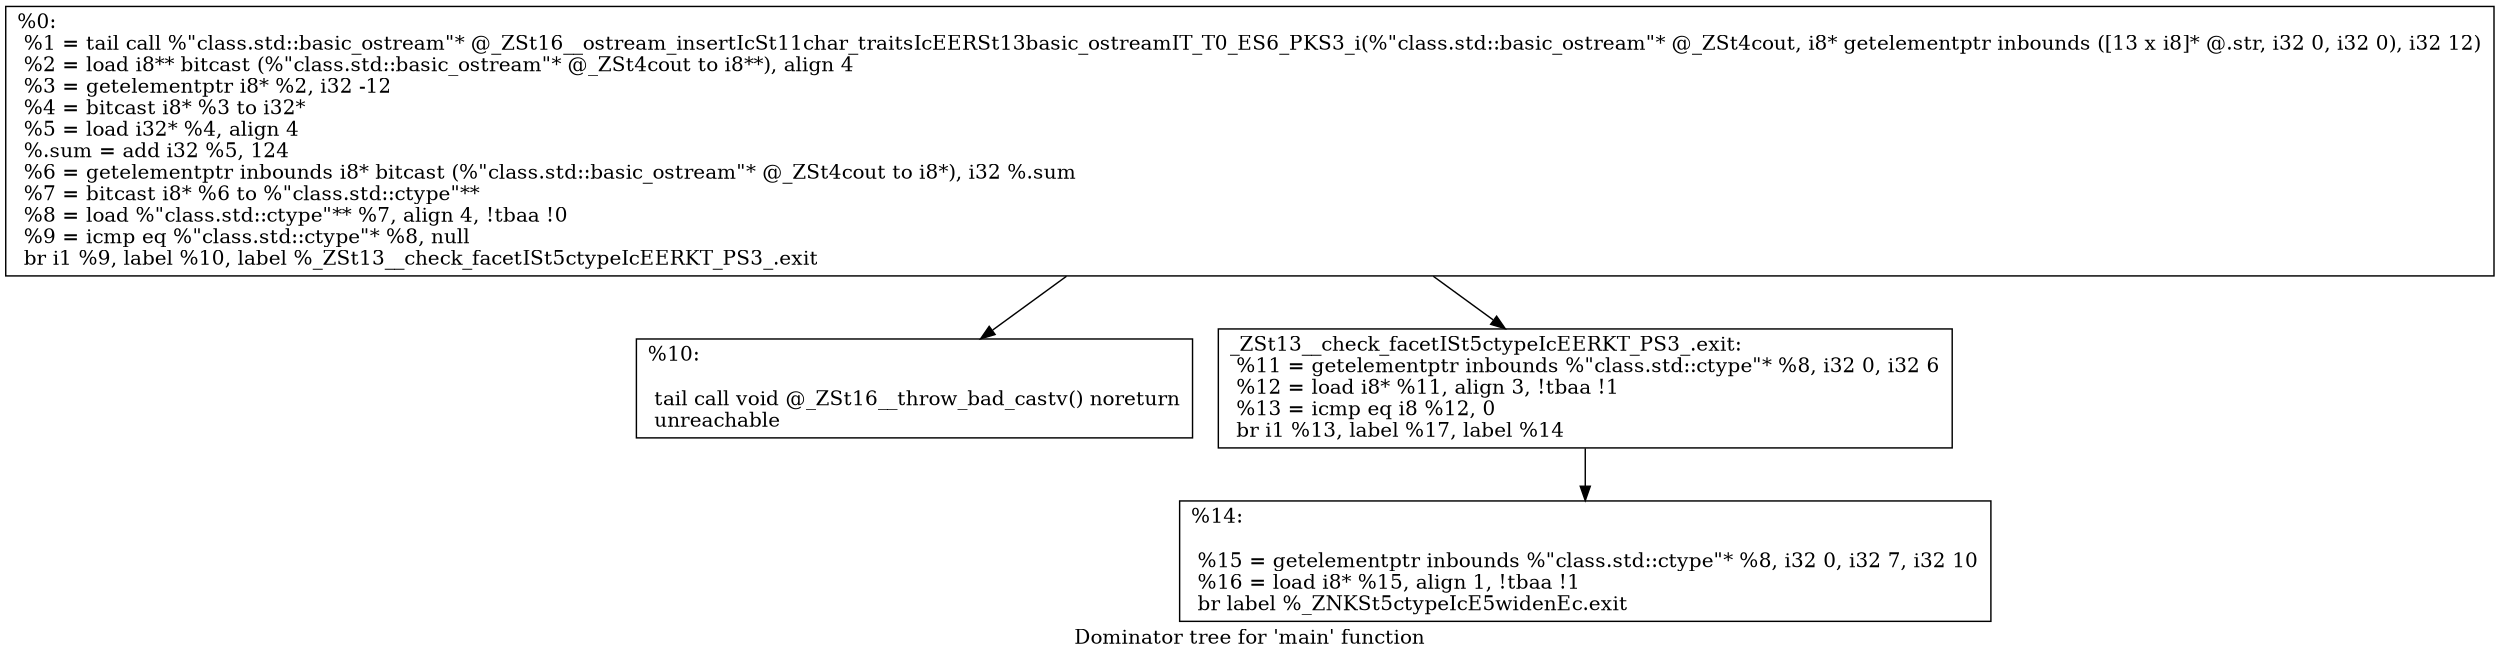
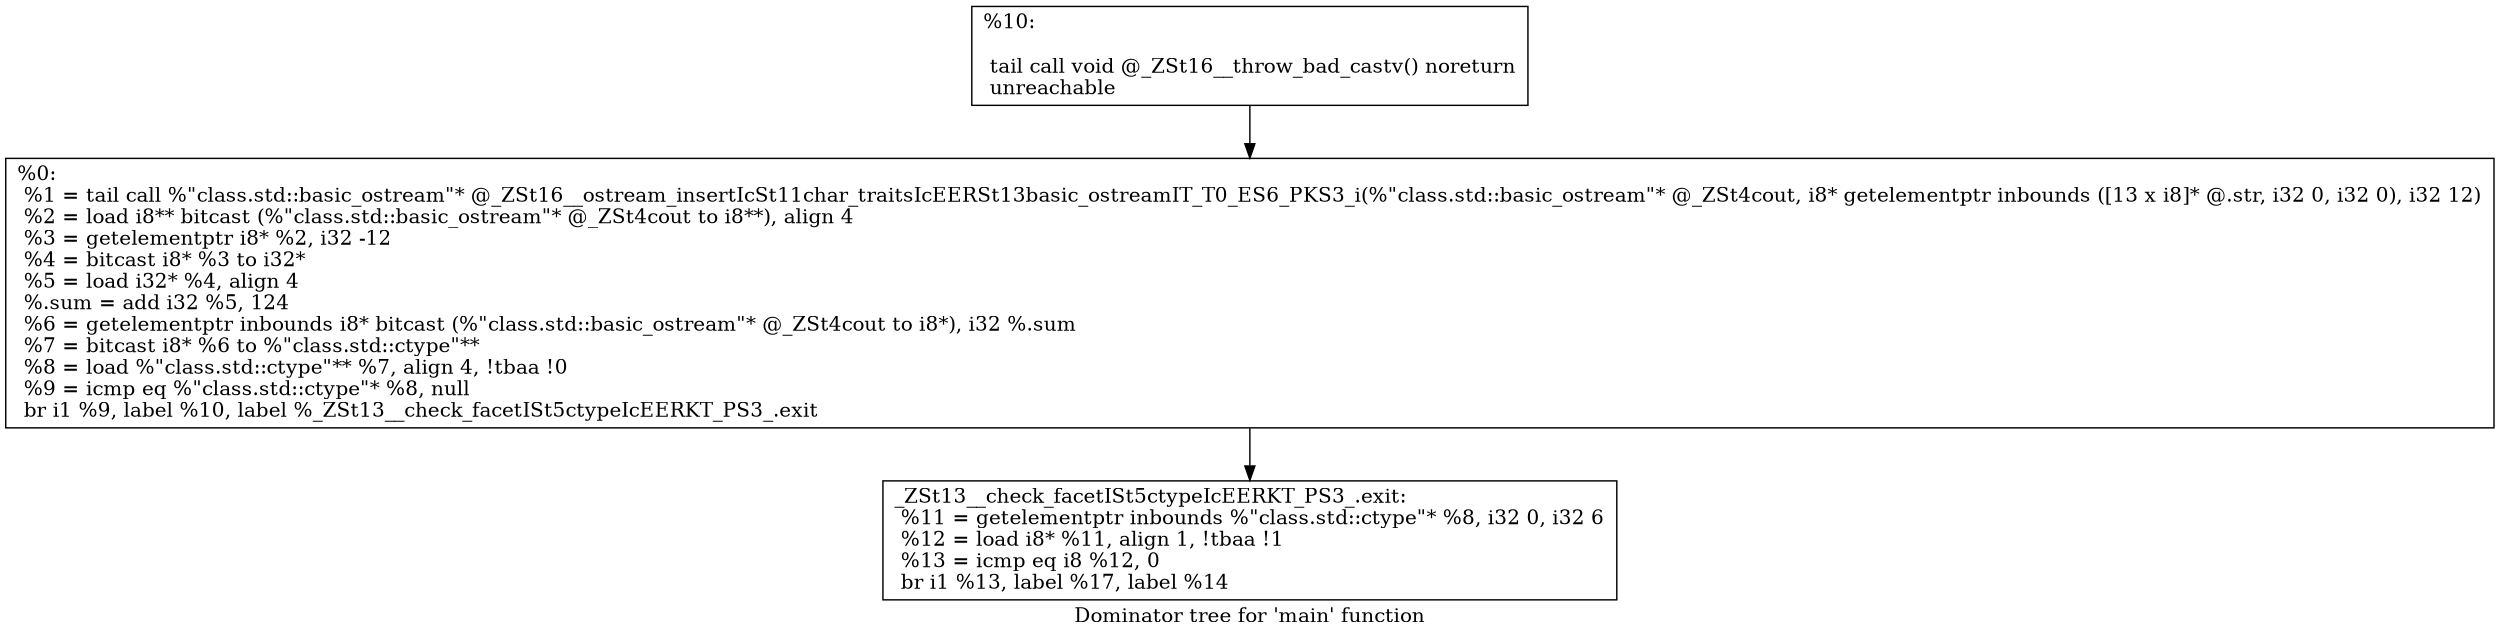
(1030, 303) -> (1250, 125)
(1425, 388) -> (1089, 540)
(1585, 561) -> none
